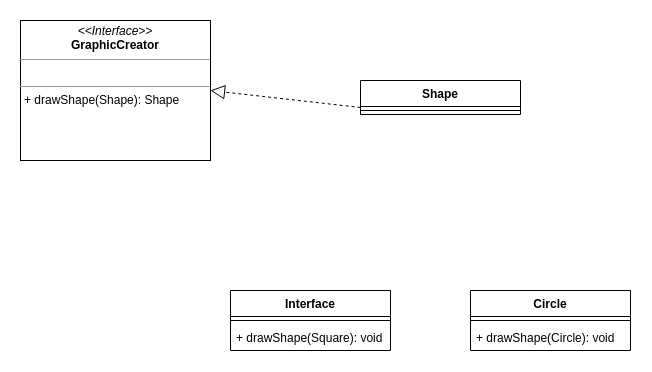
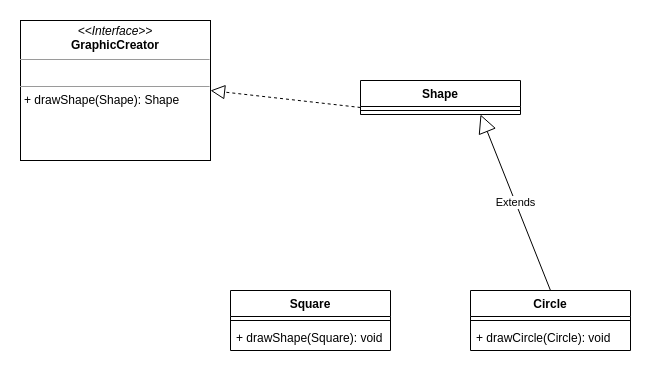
none -> (519, 211)
(310, 304) -> (310, 304)
(551, 338) -> (551, 338)
